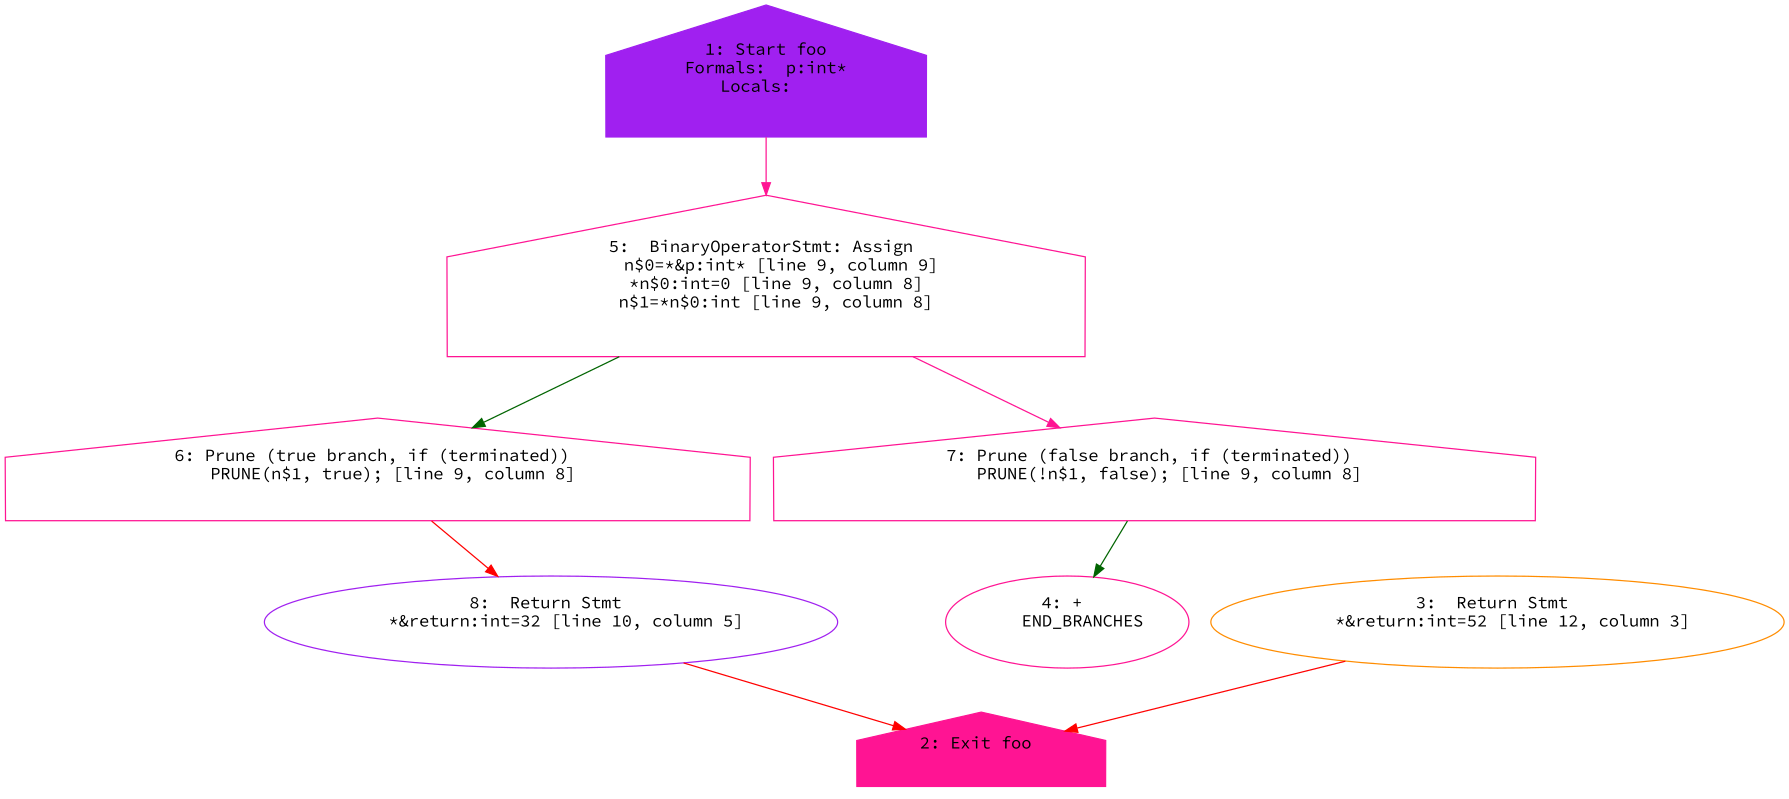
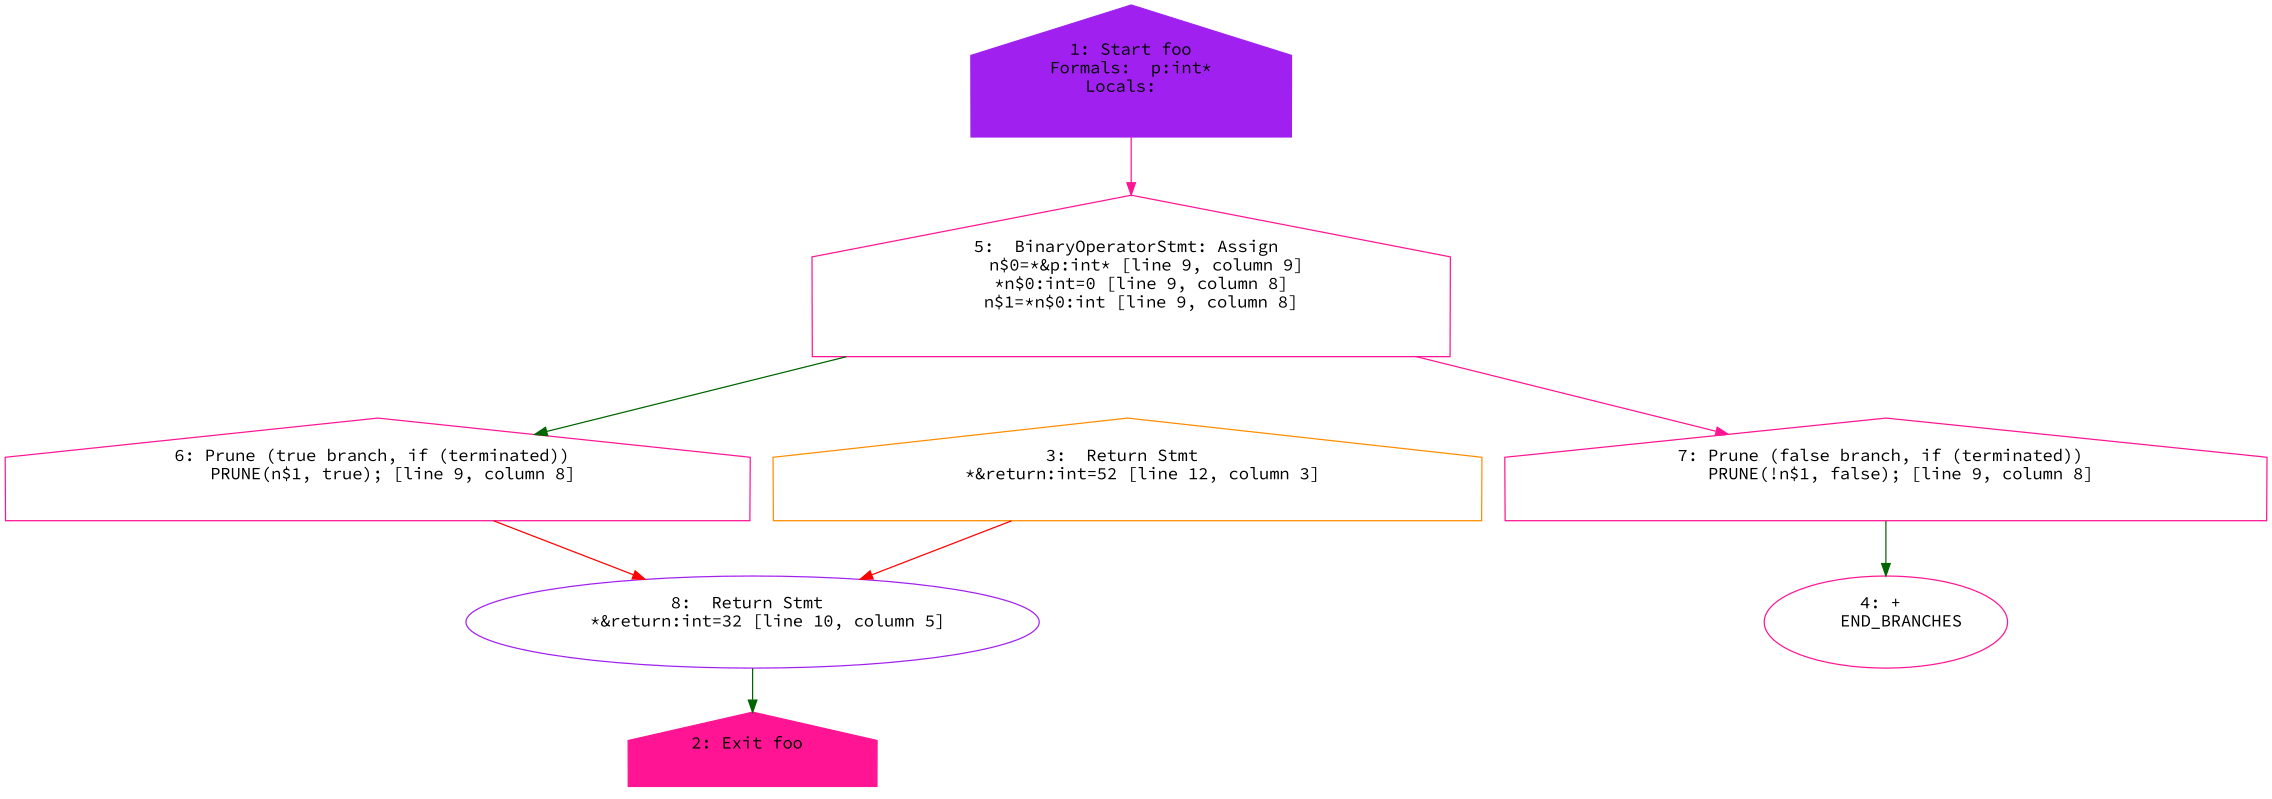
(1497, 622) -> (1128, 475)
(789, 694) -> (753, 684)
(1211, 695) -> (942, 548)
